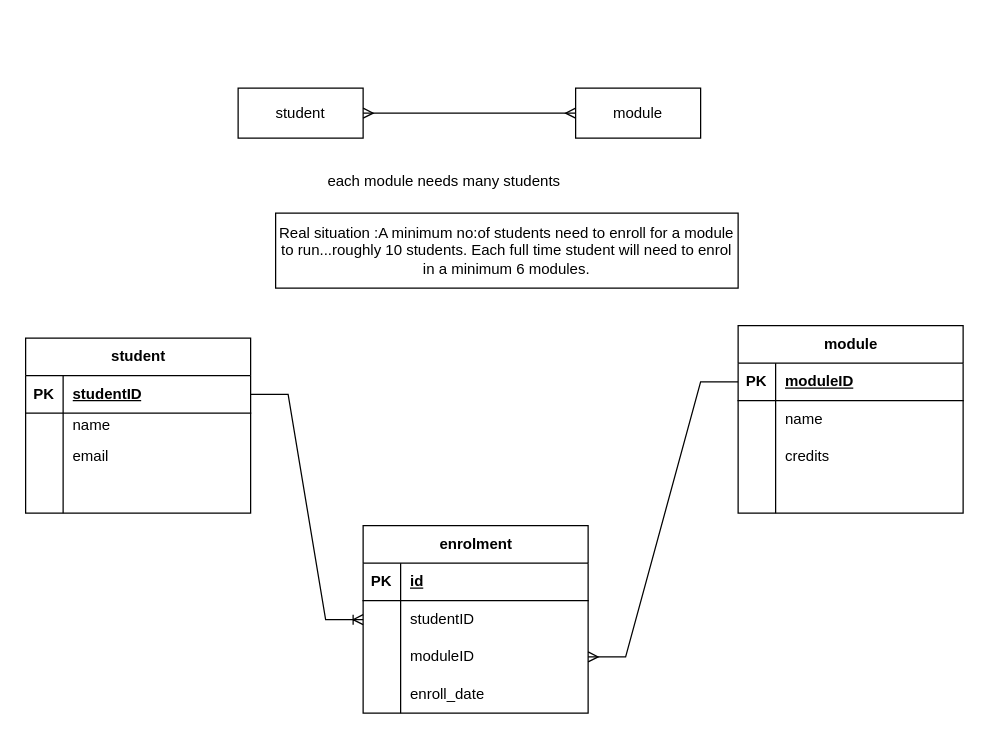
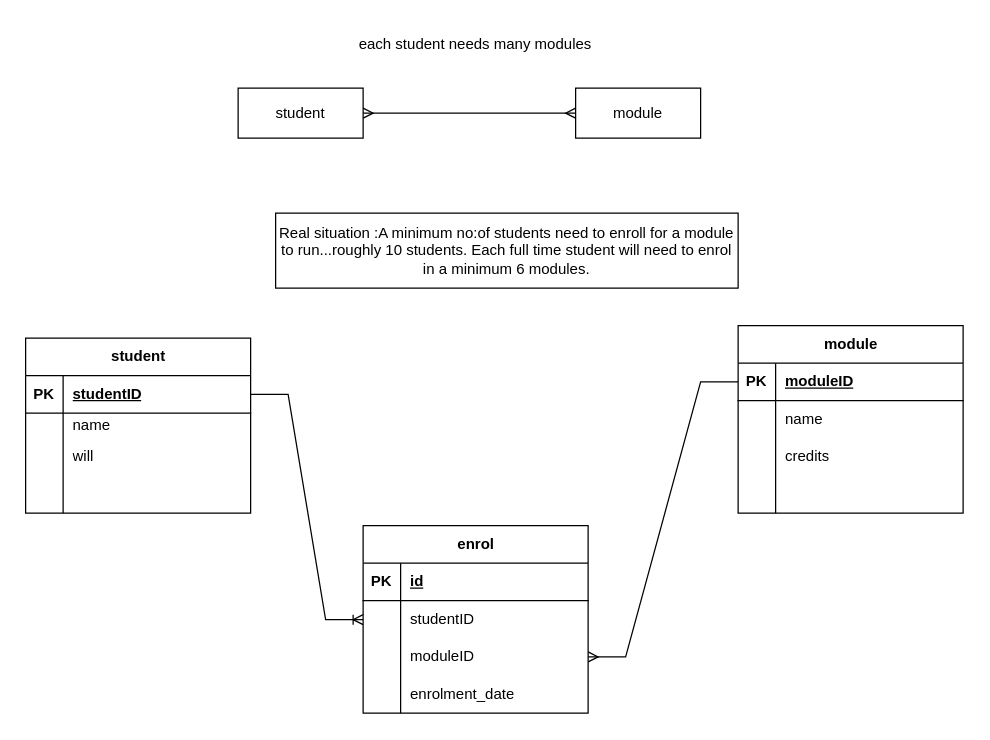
none -> (476, 44)
(444, 182) -> none
(90, 457) -> (84, 457)
(476, 544) -> (476, 544)
(453, 694) -> (467, 694)
